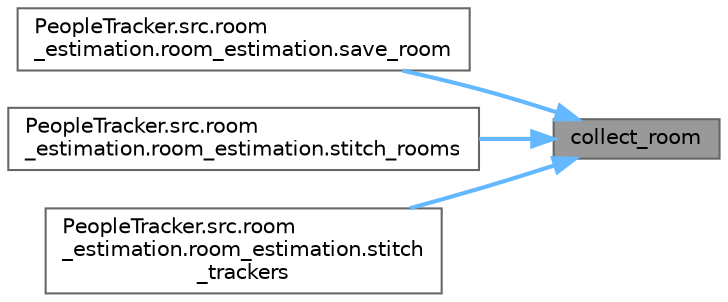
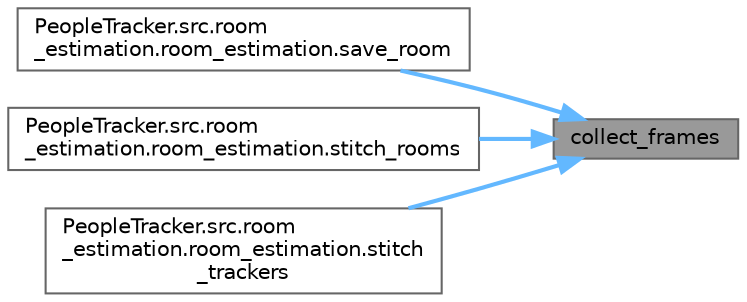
(637, 139) -> (646, 139)
